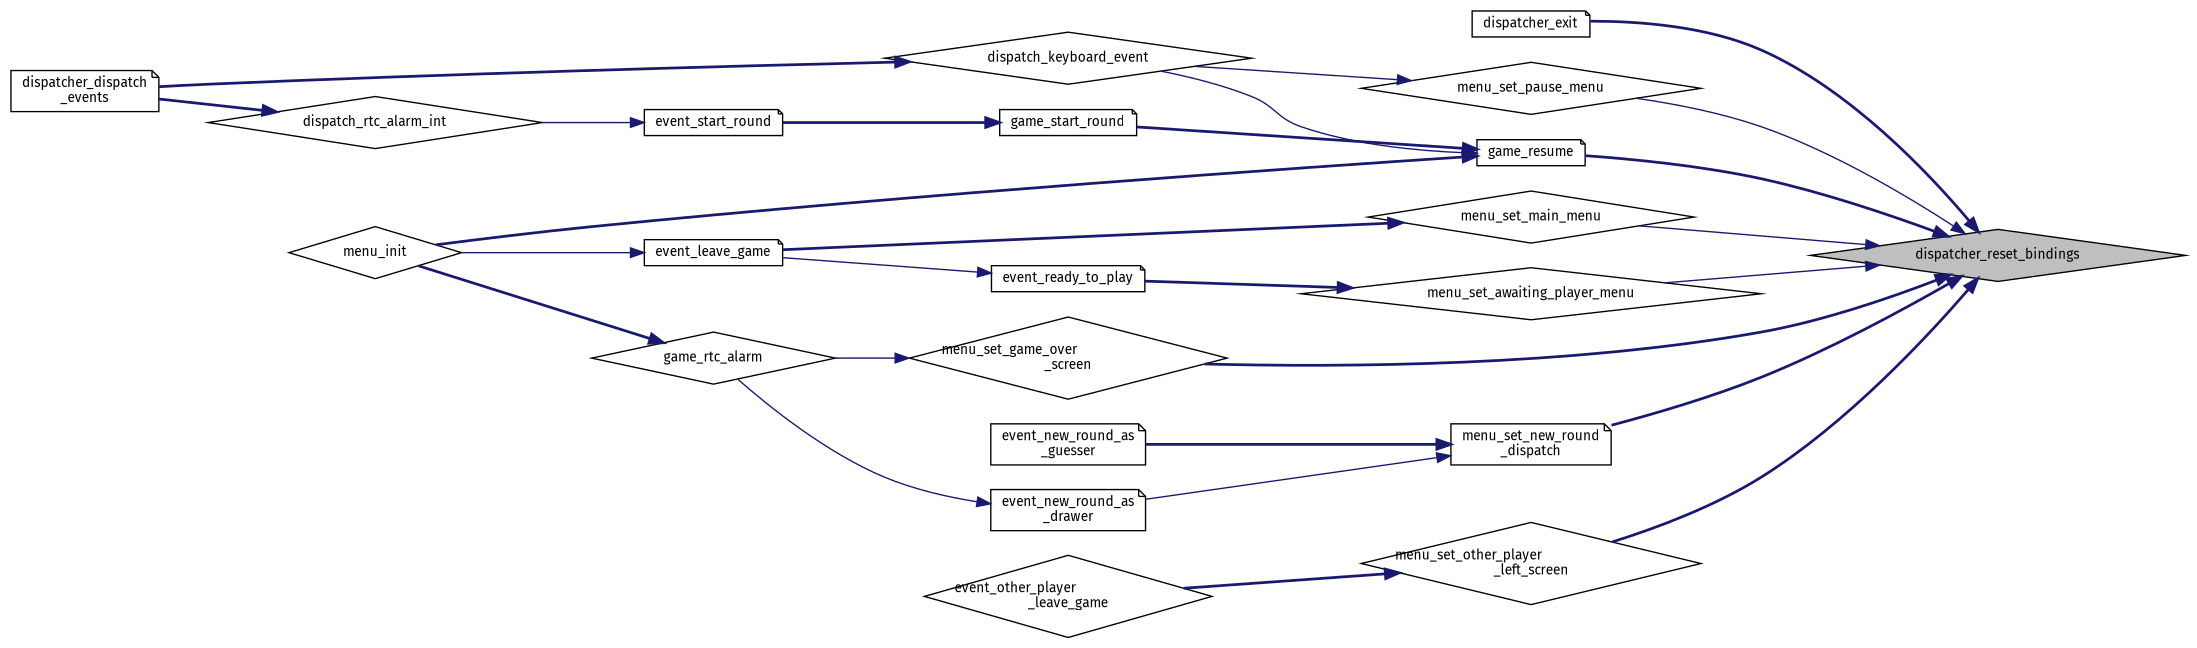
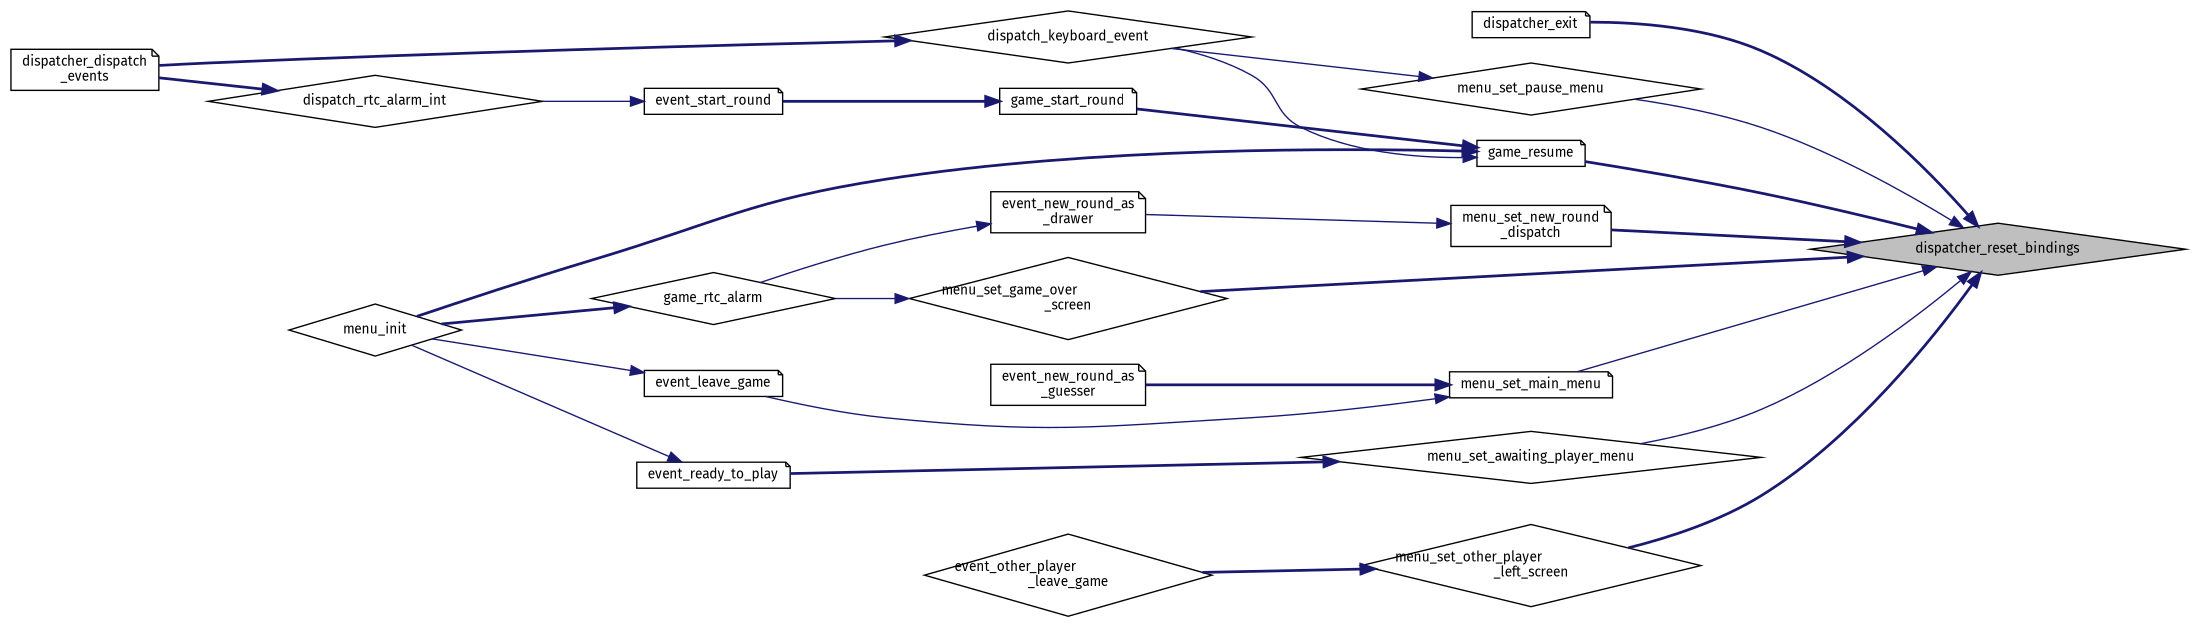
(1531, 217) -> (1531, 385)
(1086, 236) -> (1100, 426)
(880, 265) -> (540, 401)
(1291, 444) -> (1291, 385)
